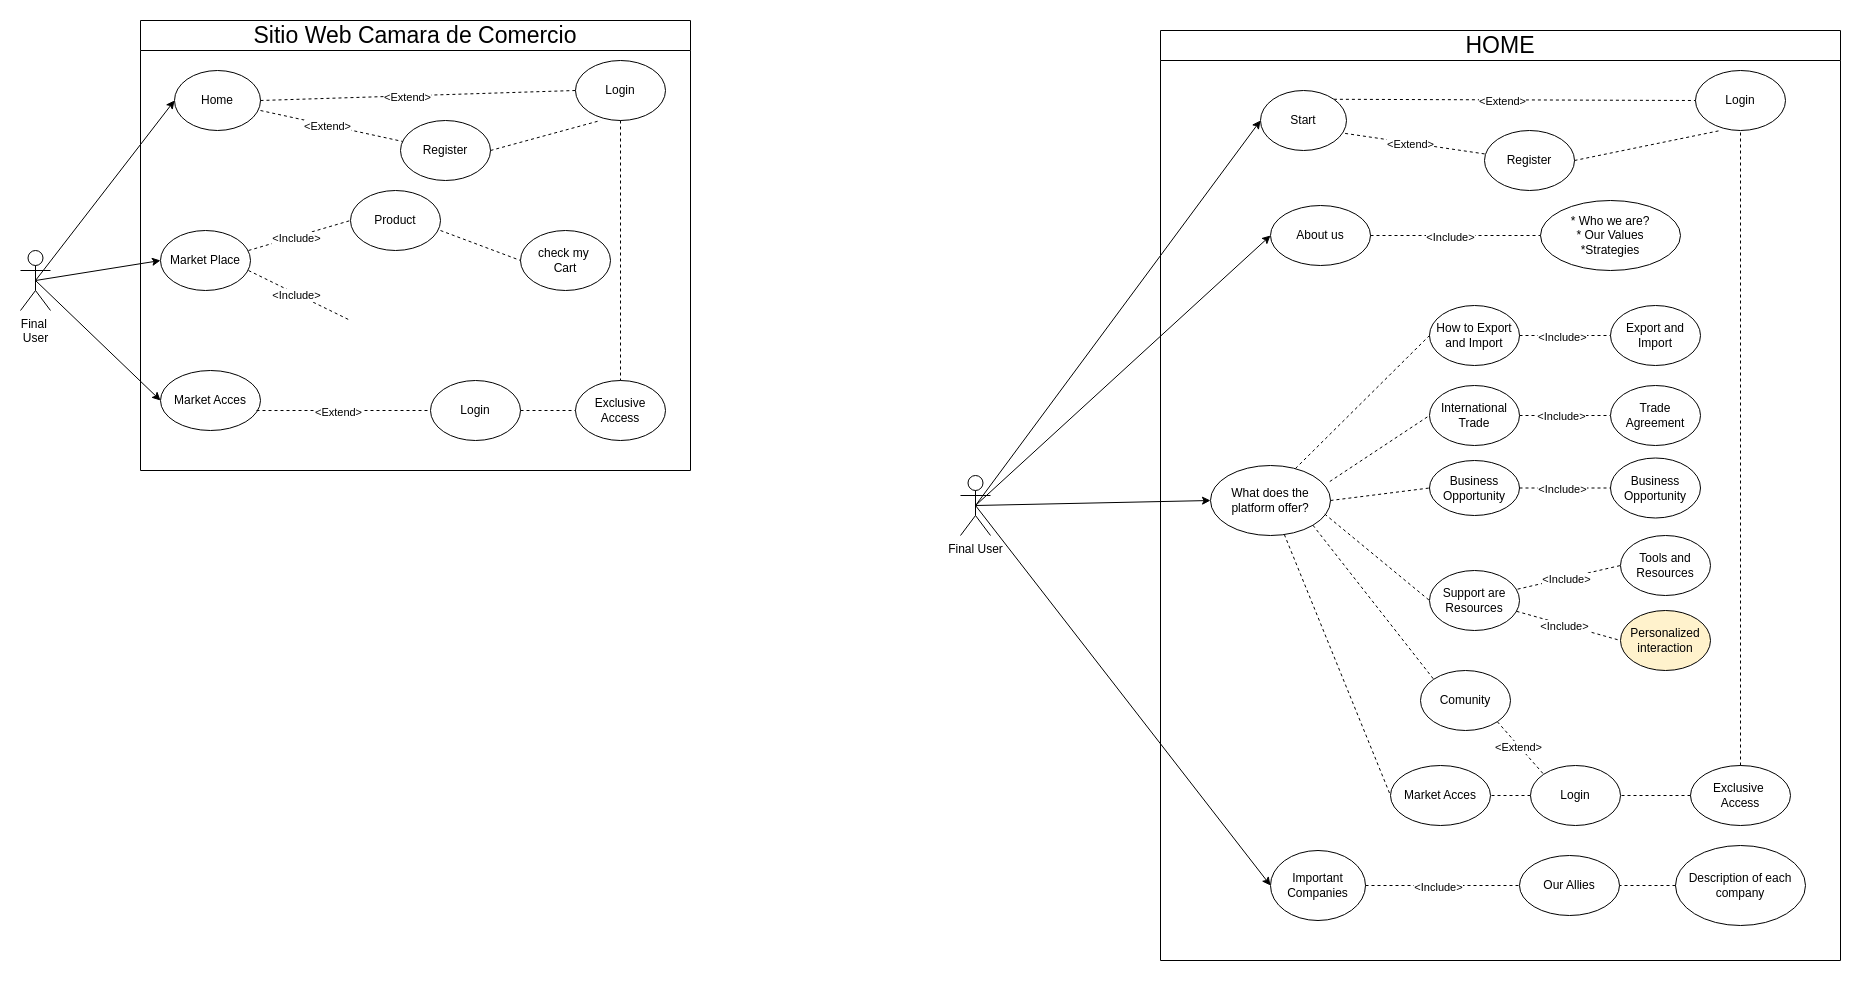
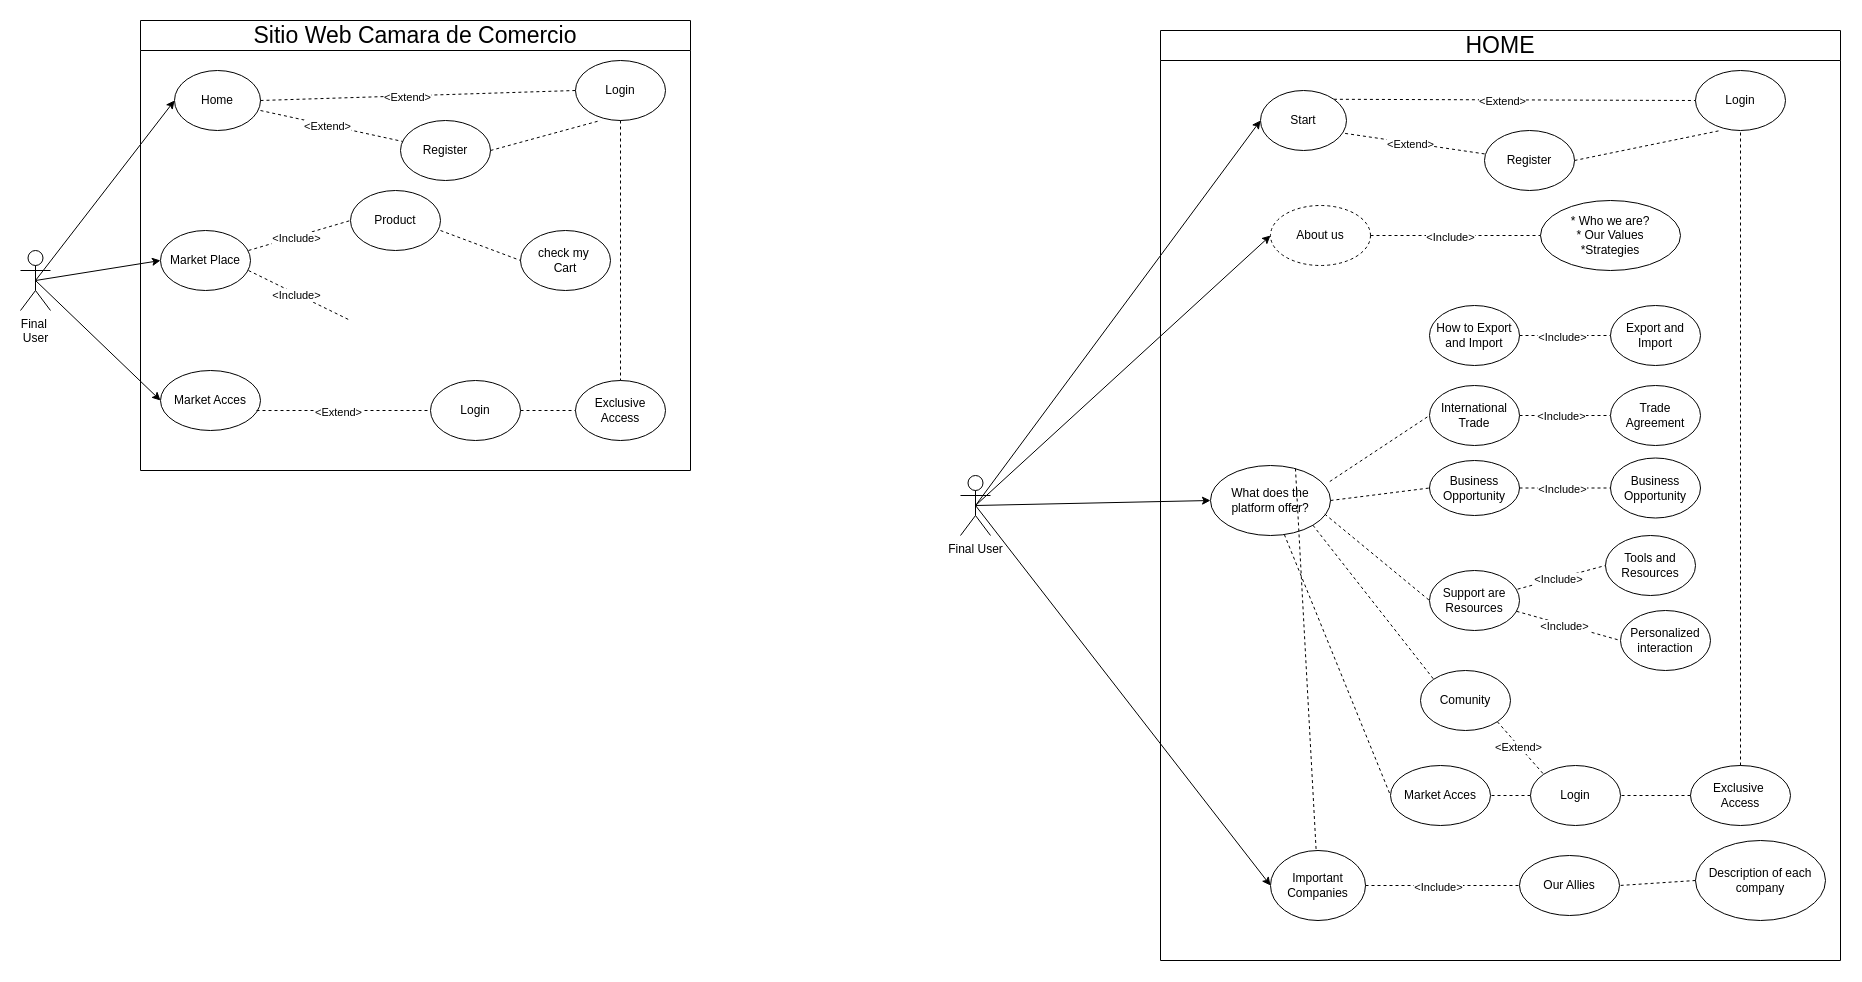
(1321, 236) -> (1321, 236)
(1362, 402) -> (1309, 715)
(1666, 566) -> (1651, 566)
(1666, 641) -> (1666, 641)
(1741, 886) -> (1761, 881)
